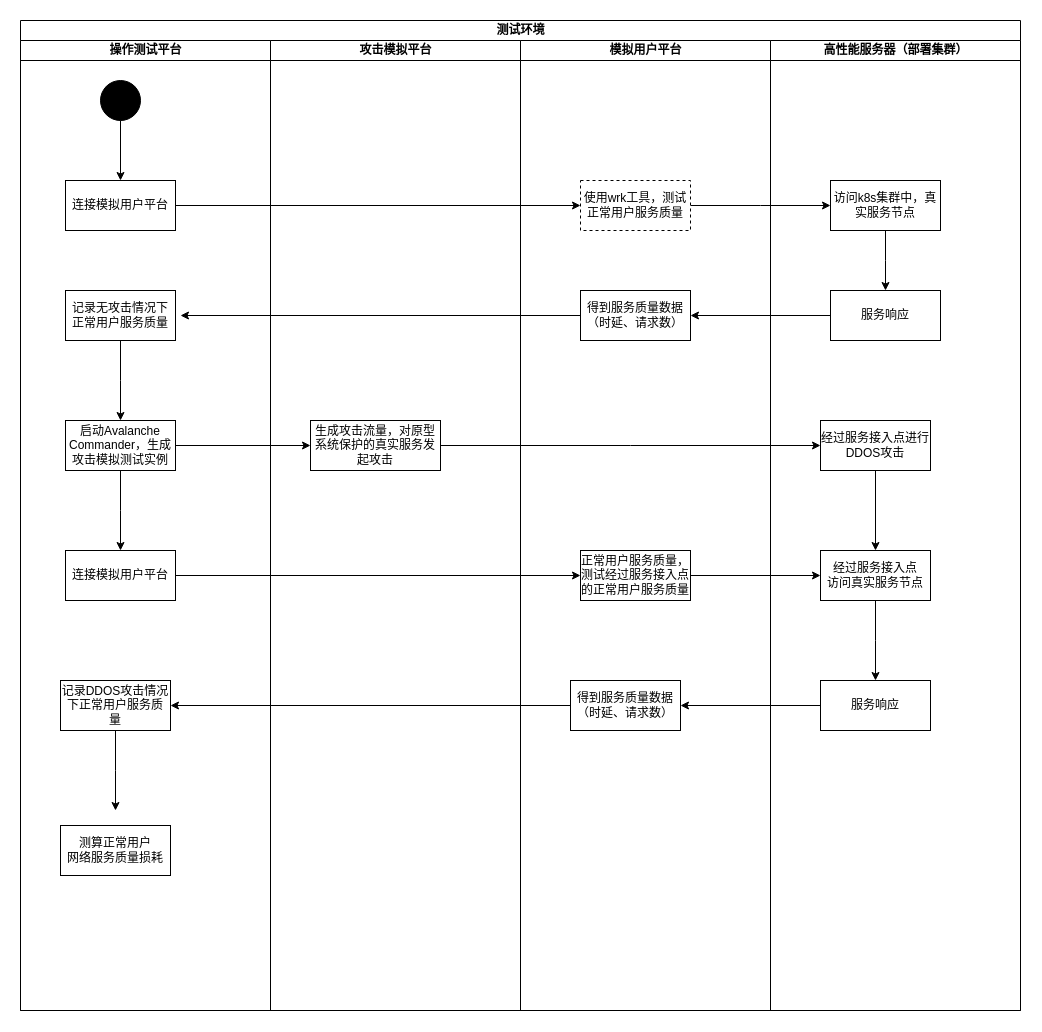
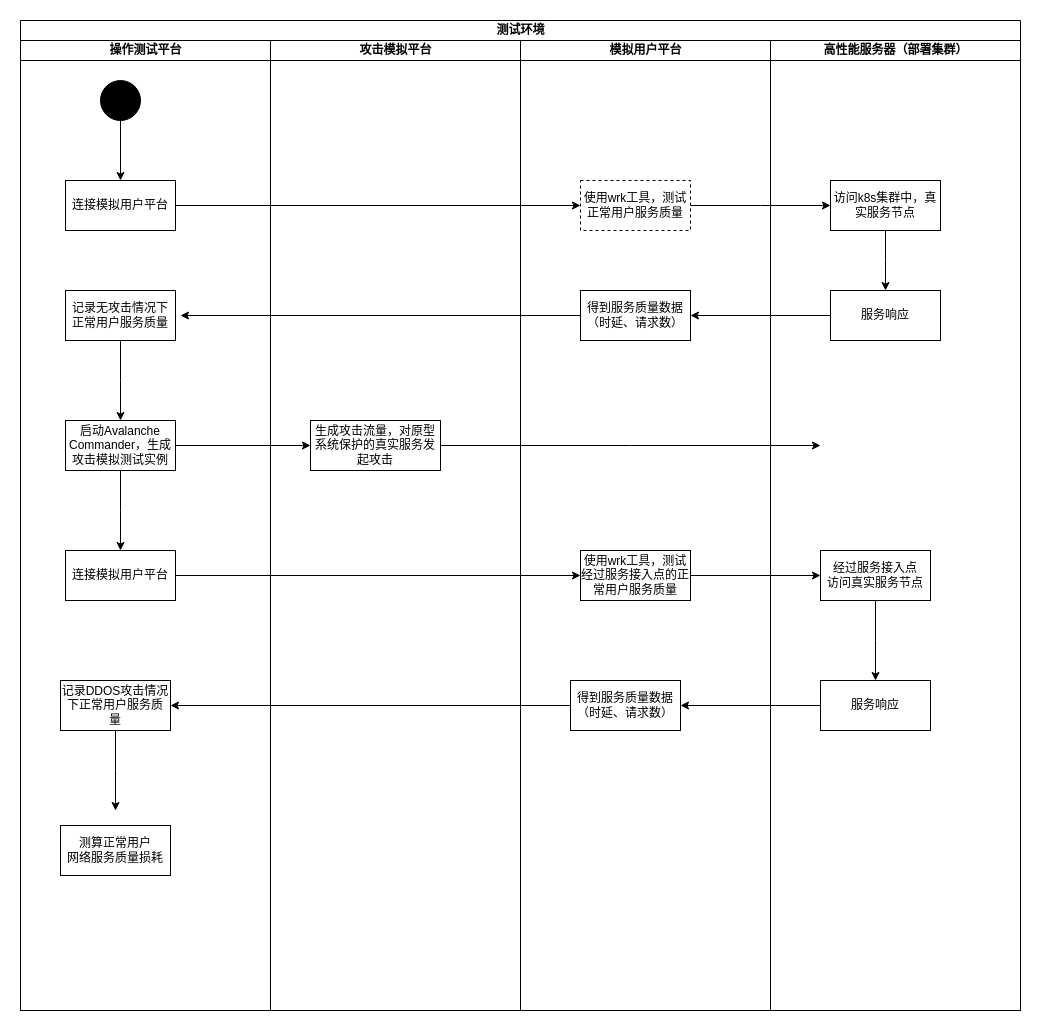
(876, 446) -> none
(876, 507) -> none
(636, 576) -> (636, 576)
